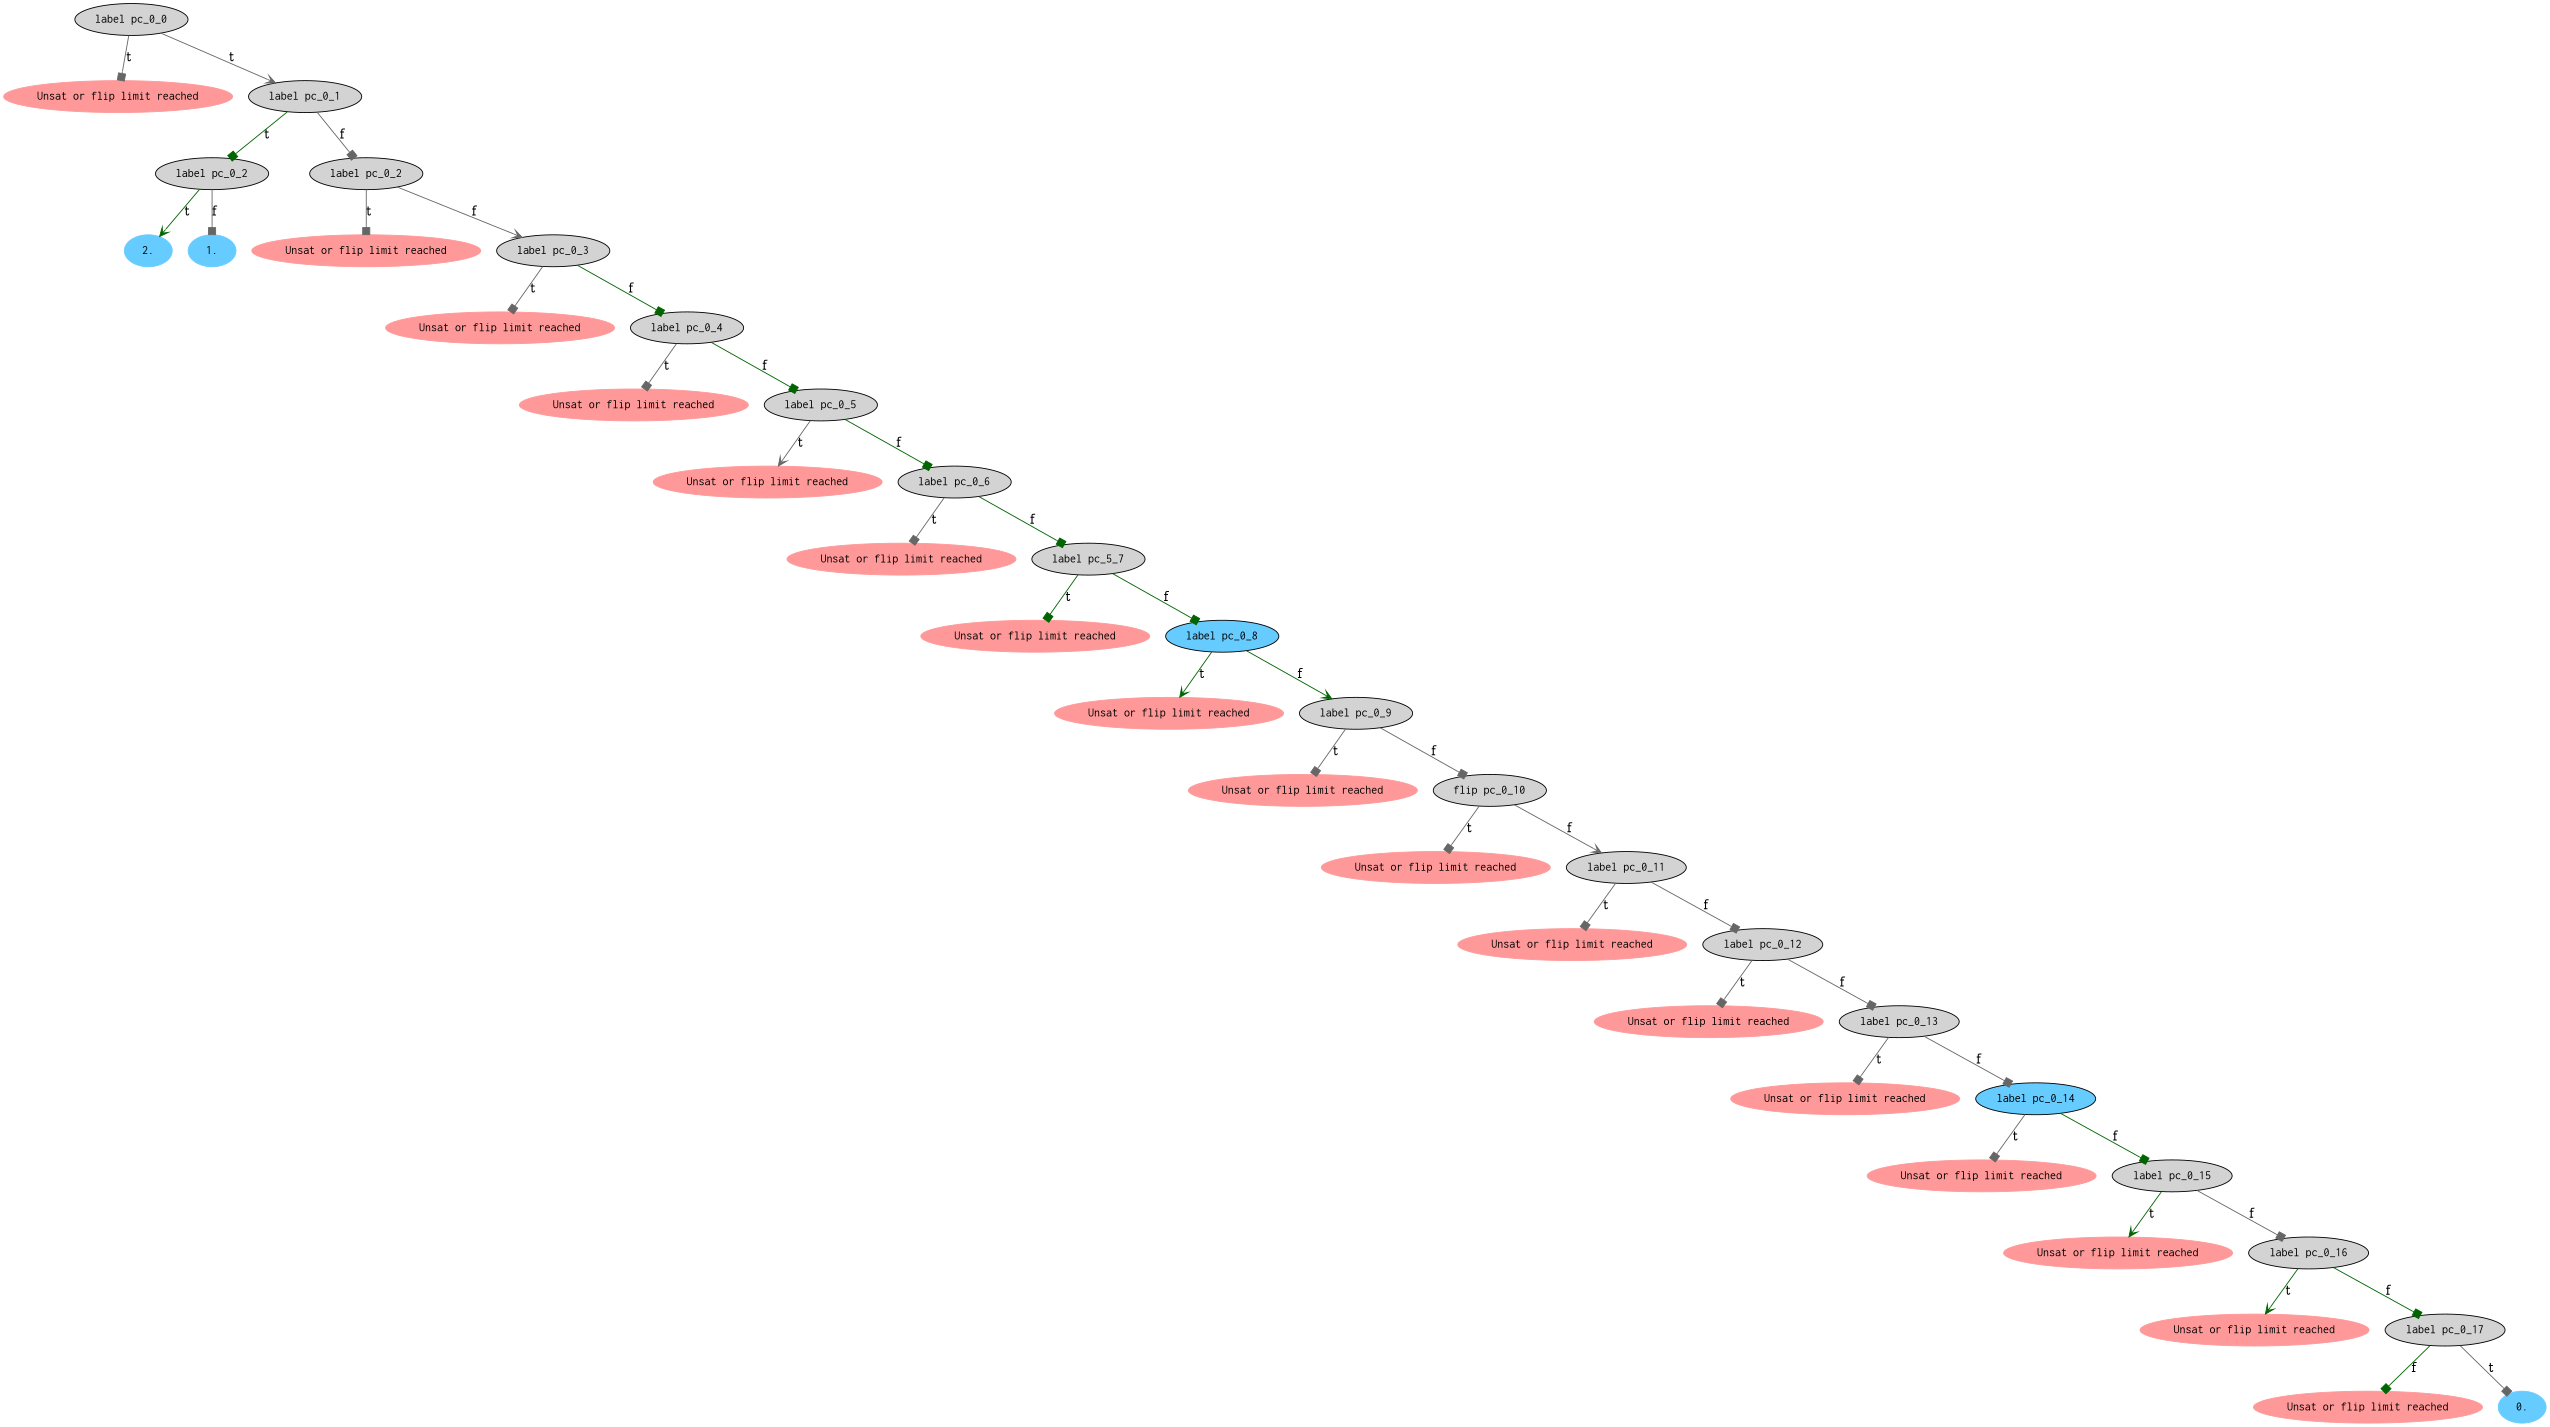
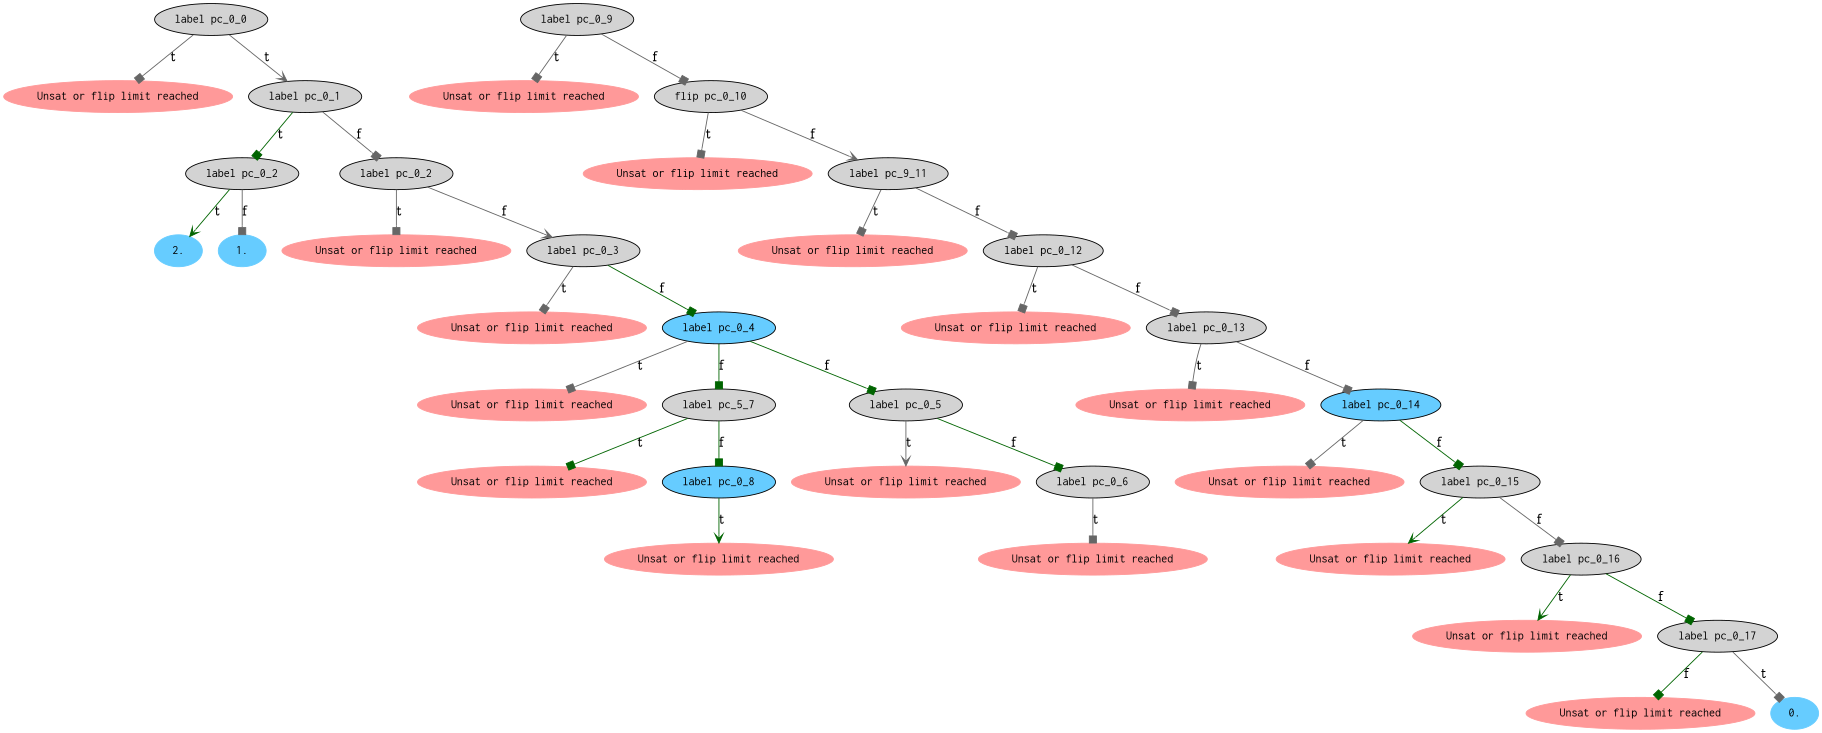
(687, 328) -> (719, 328)
(1018, 518) -> (719, 362)
(1285, 673) -> none
(1626, 868) -> (888, 174)
